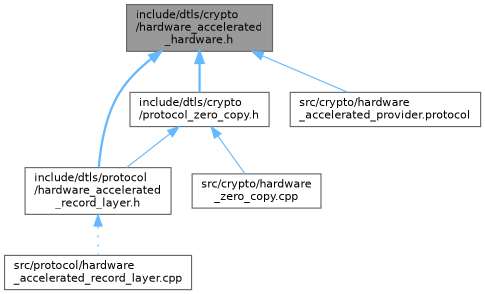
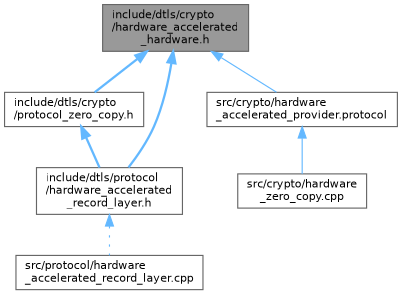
(148, 151) -> (93, 152)
(231, 155) -> (302, 156)
